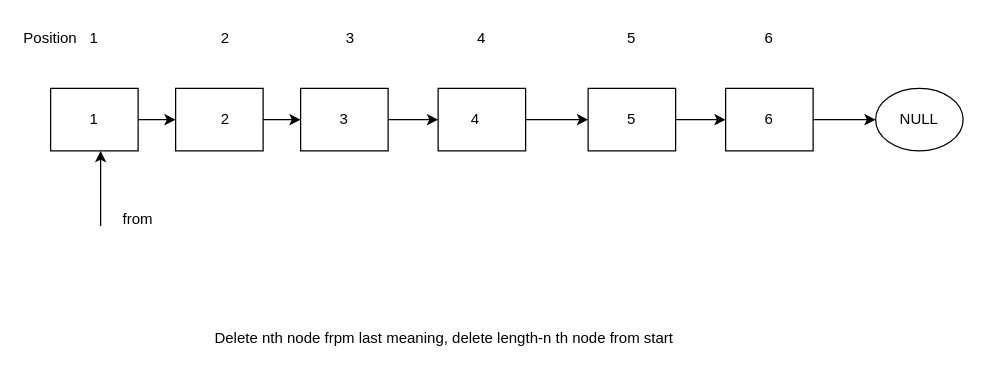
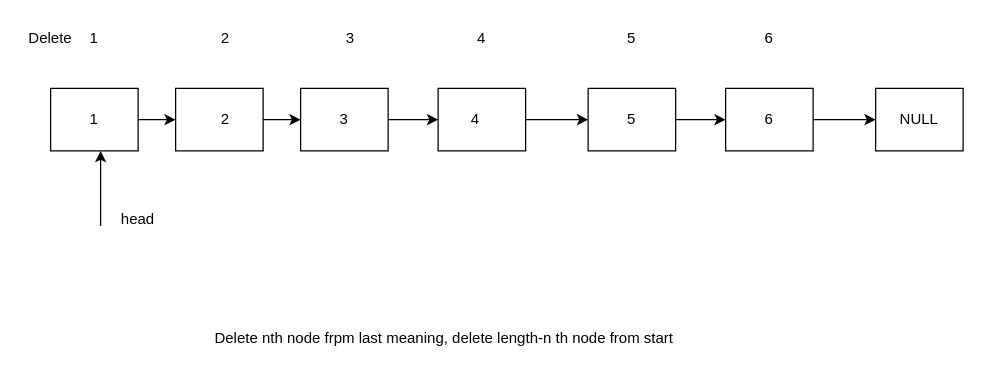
(51, 38) -> (51, 38)
(919, 119) -> (919, 119)
(138, 219) -> (138, 219)
